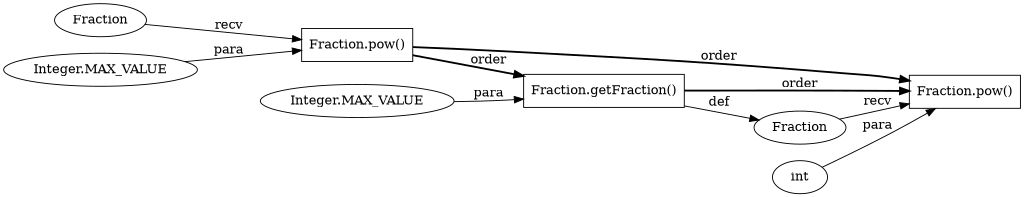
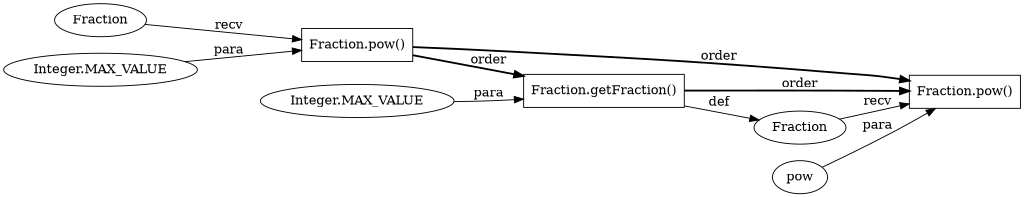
(800, 177) -> (800, 177)
